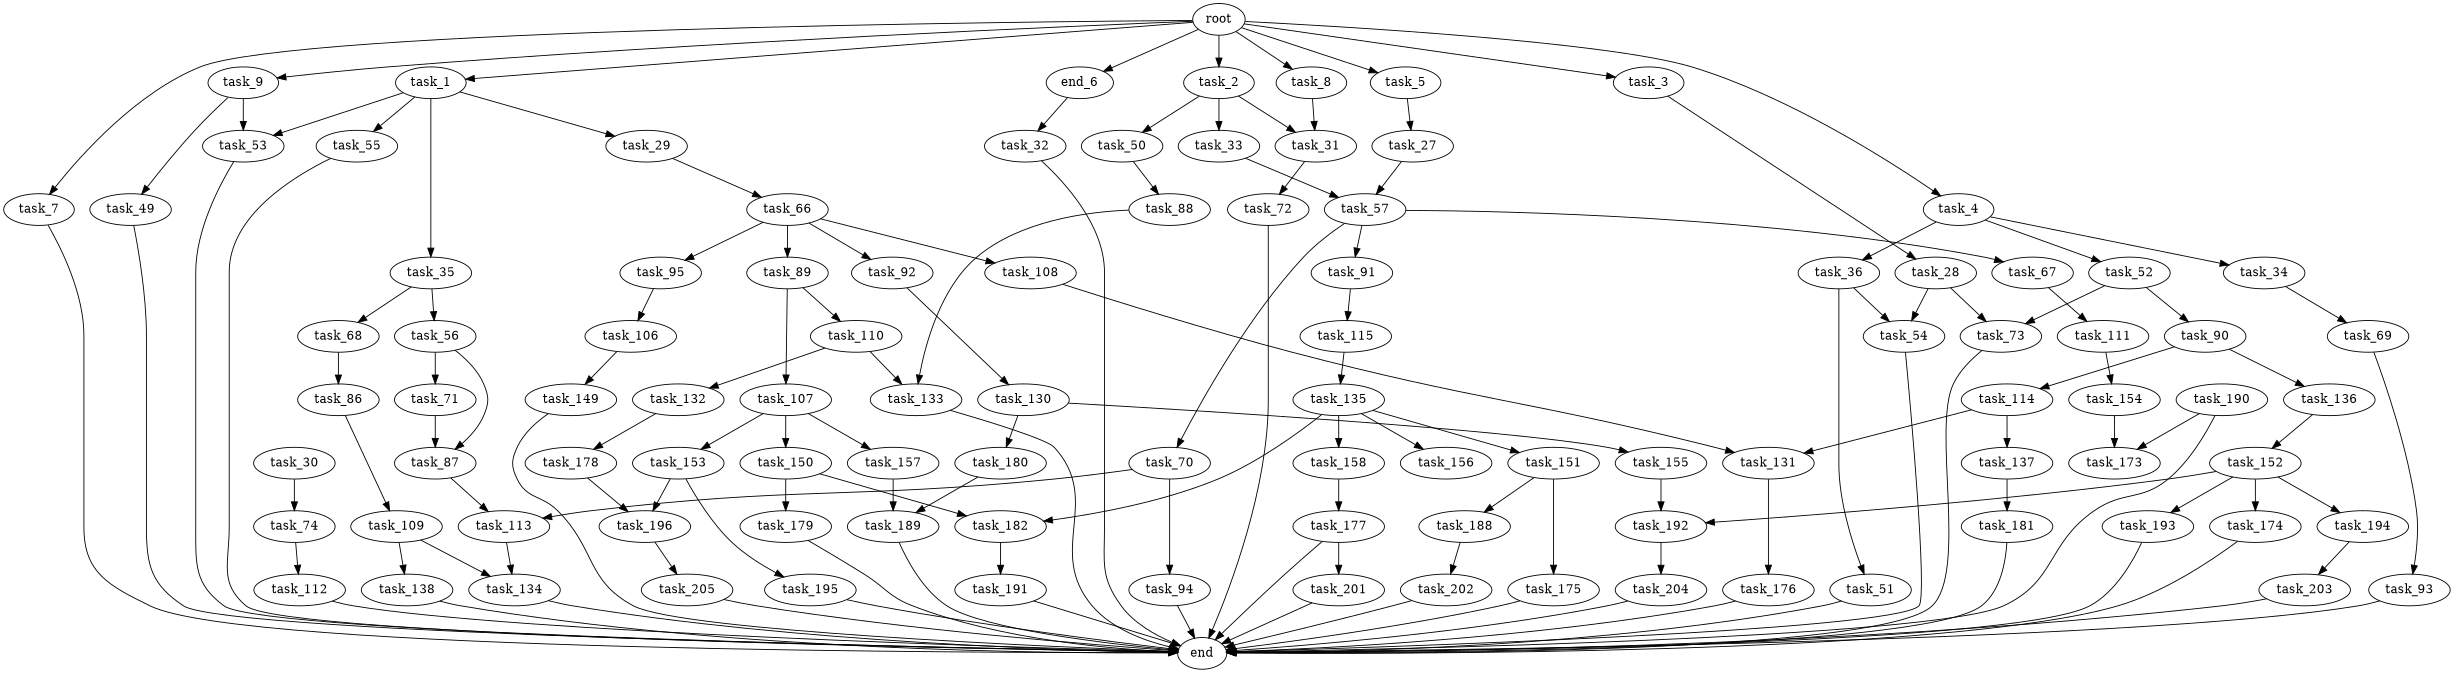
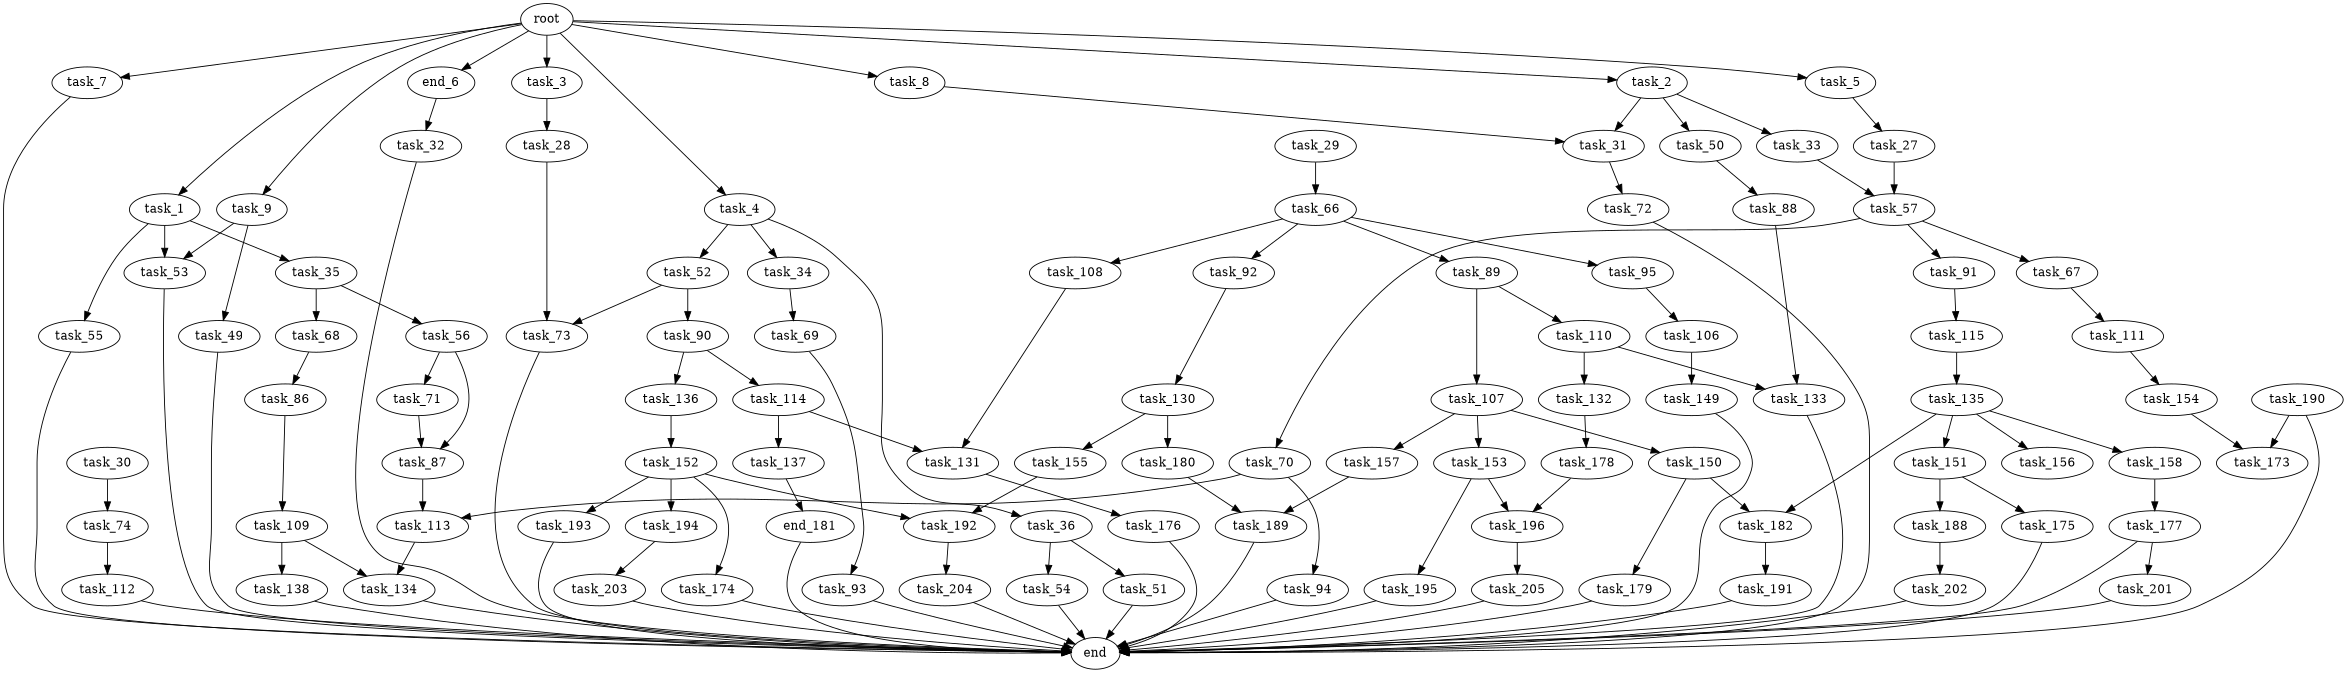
(533, 113) -> none
(1922, 301) -> none
(2007, 527) -> (810, 527)
